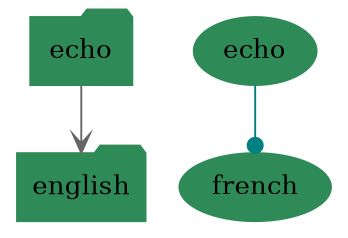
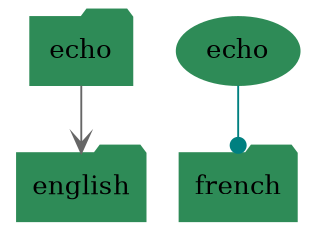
(255, 187) -> (238, 187)
